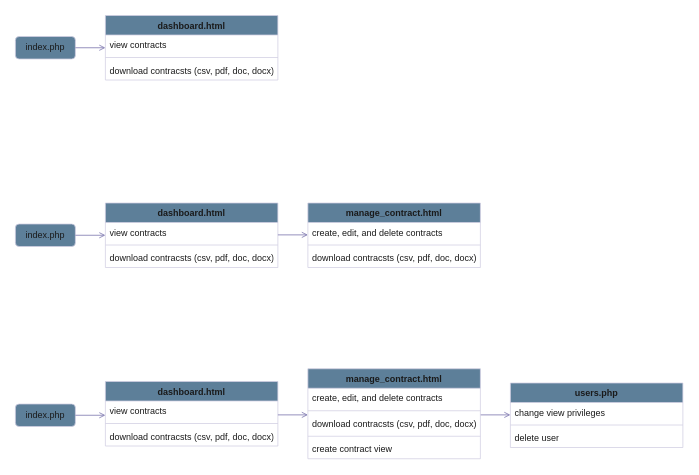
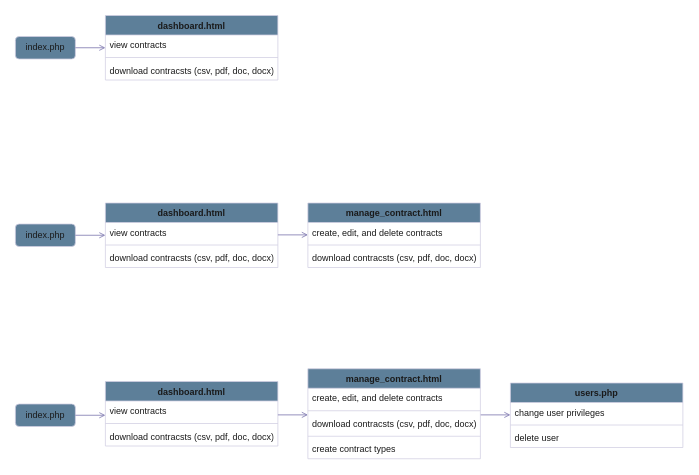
(563, 413) -> (564, 413)
(359, 450) -> (363, 450)
